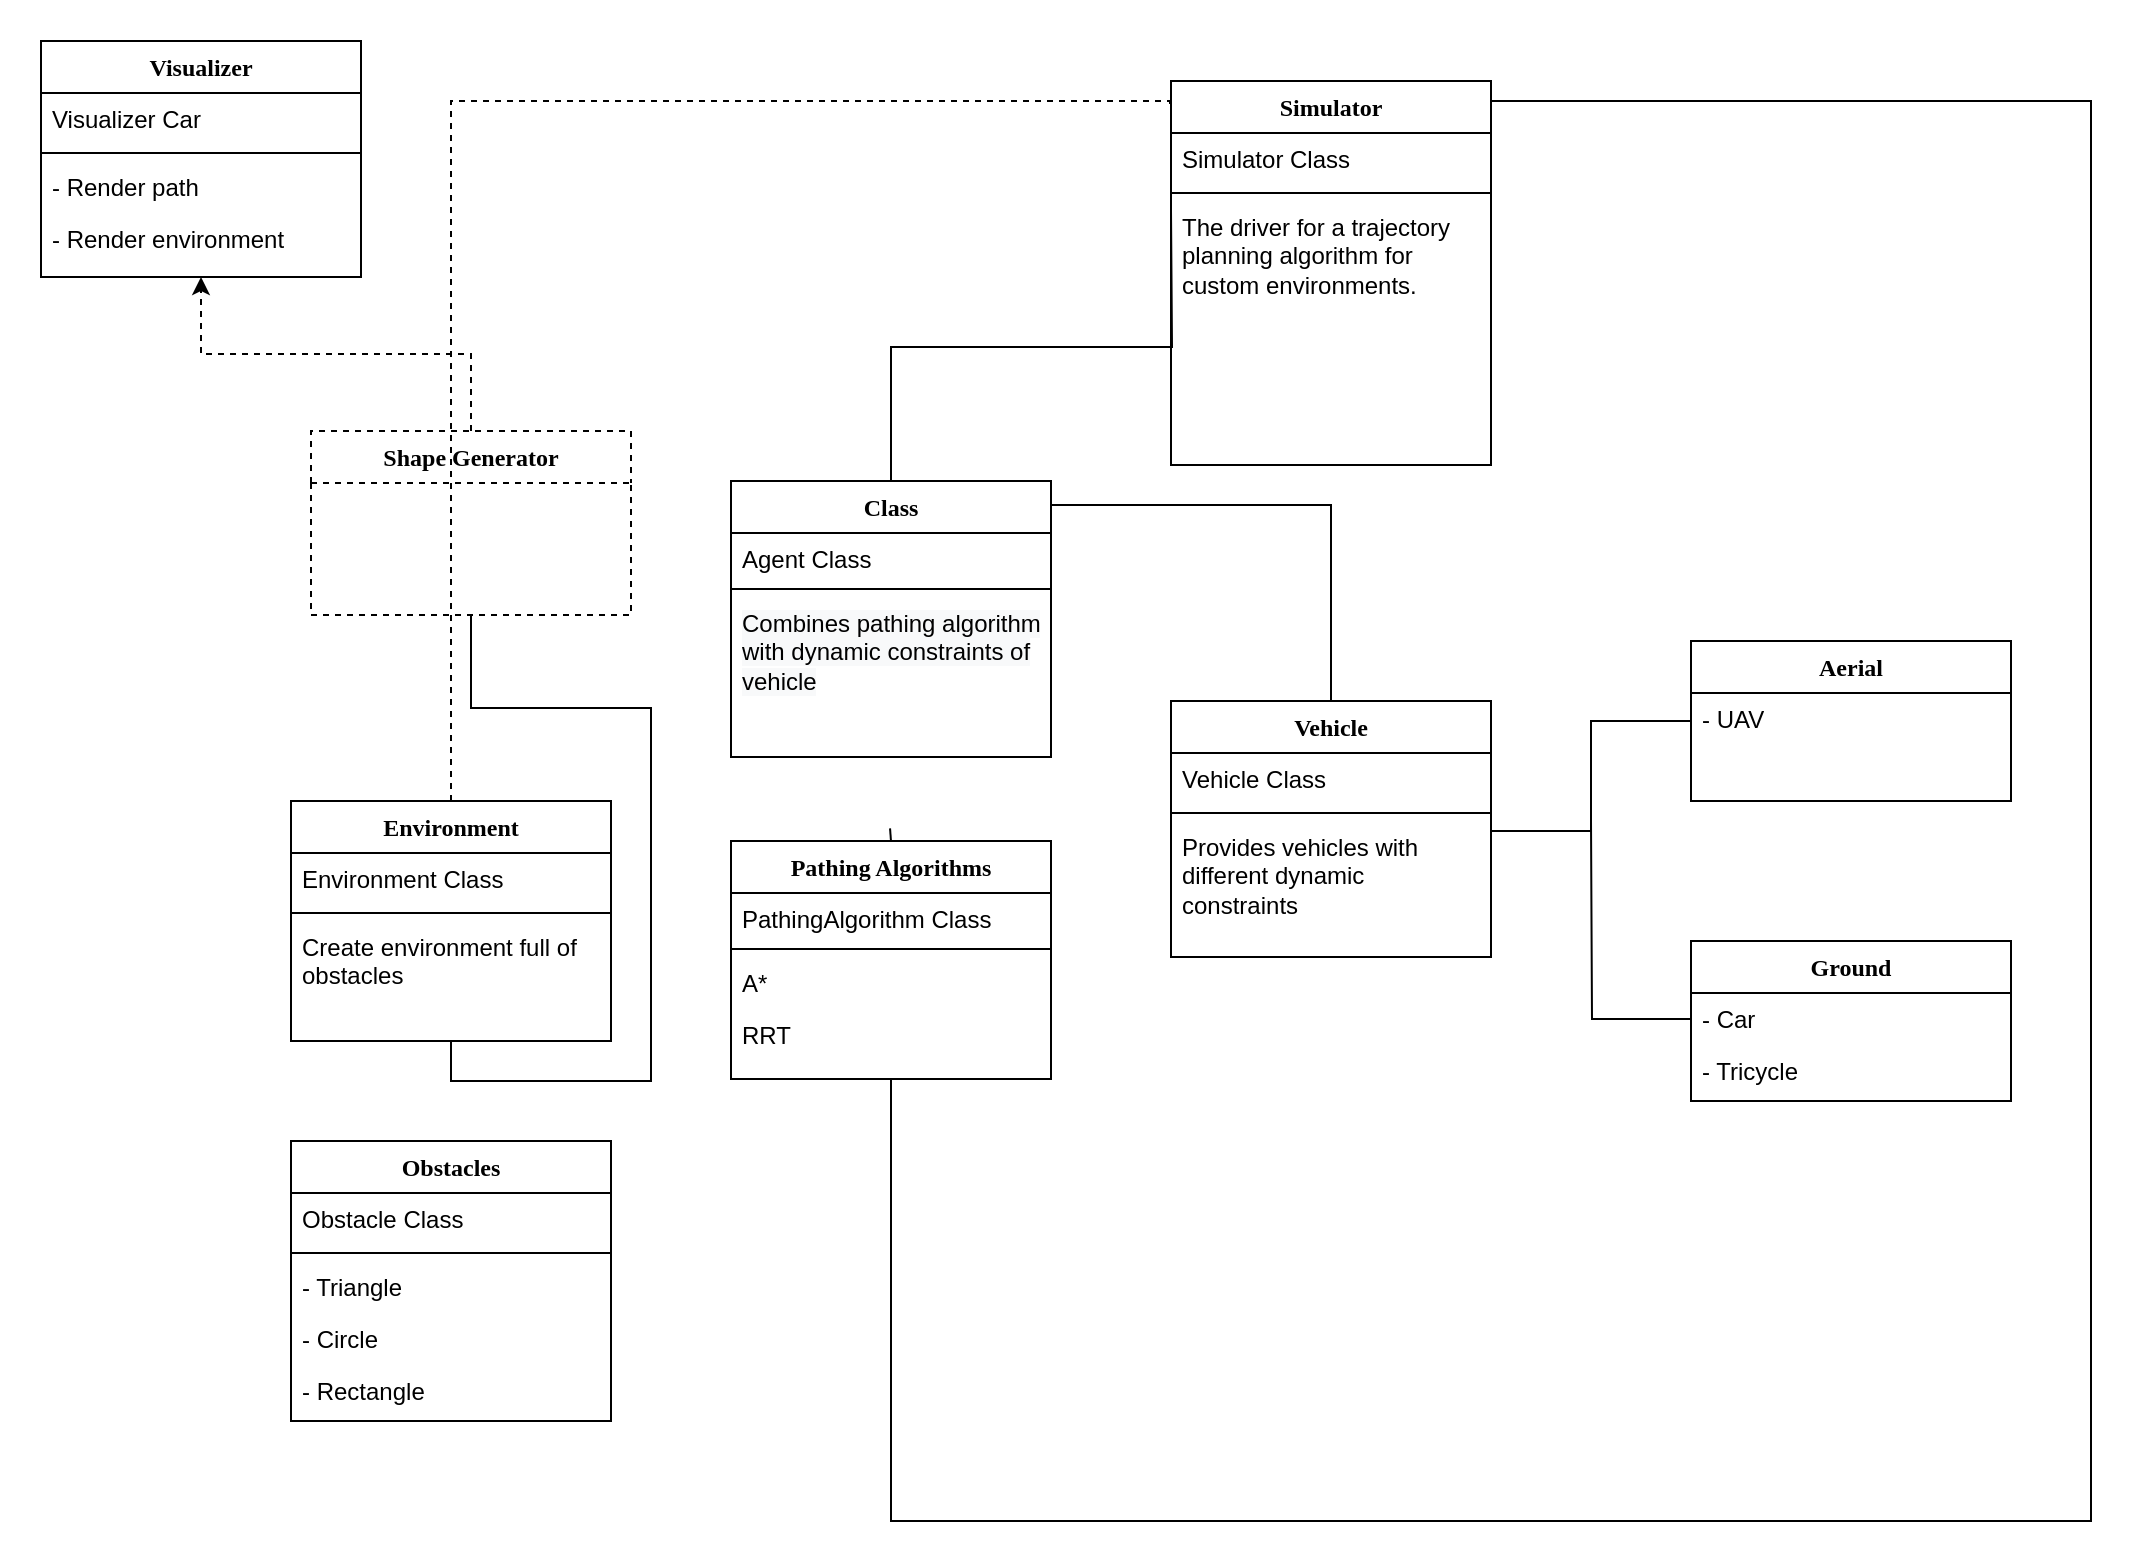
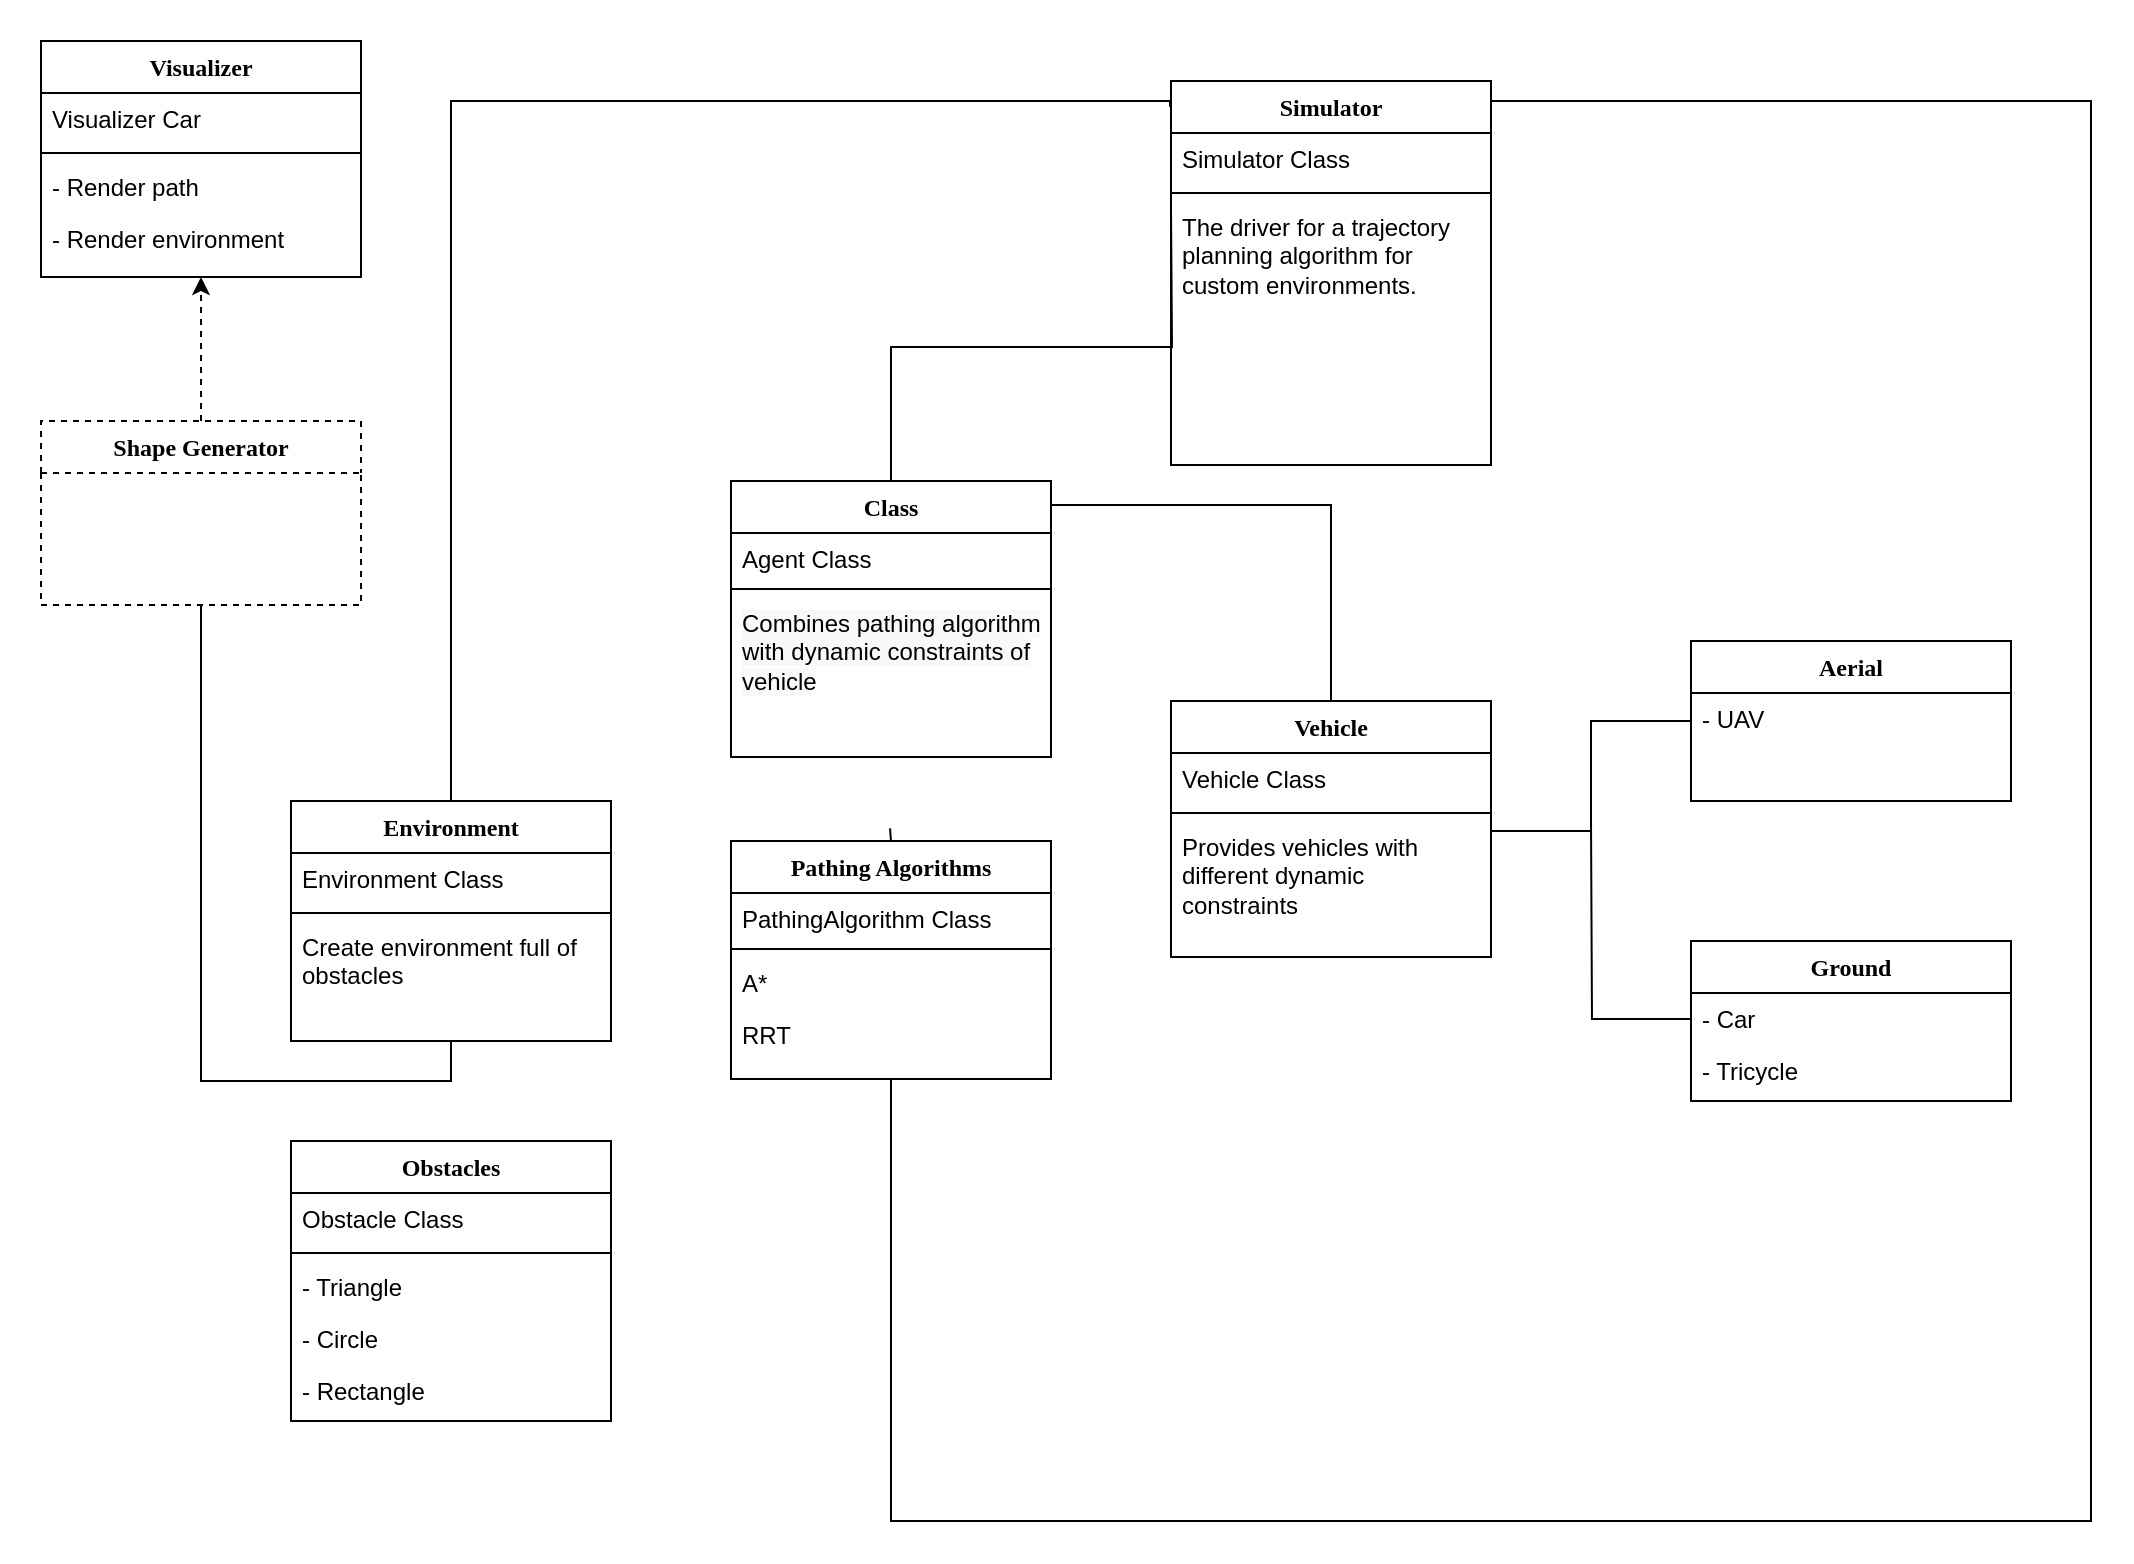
(460, 101) -> (460, 101)
(471, 523) -> (201, 513)
